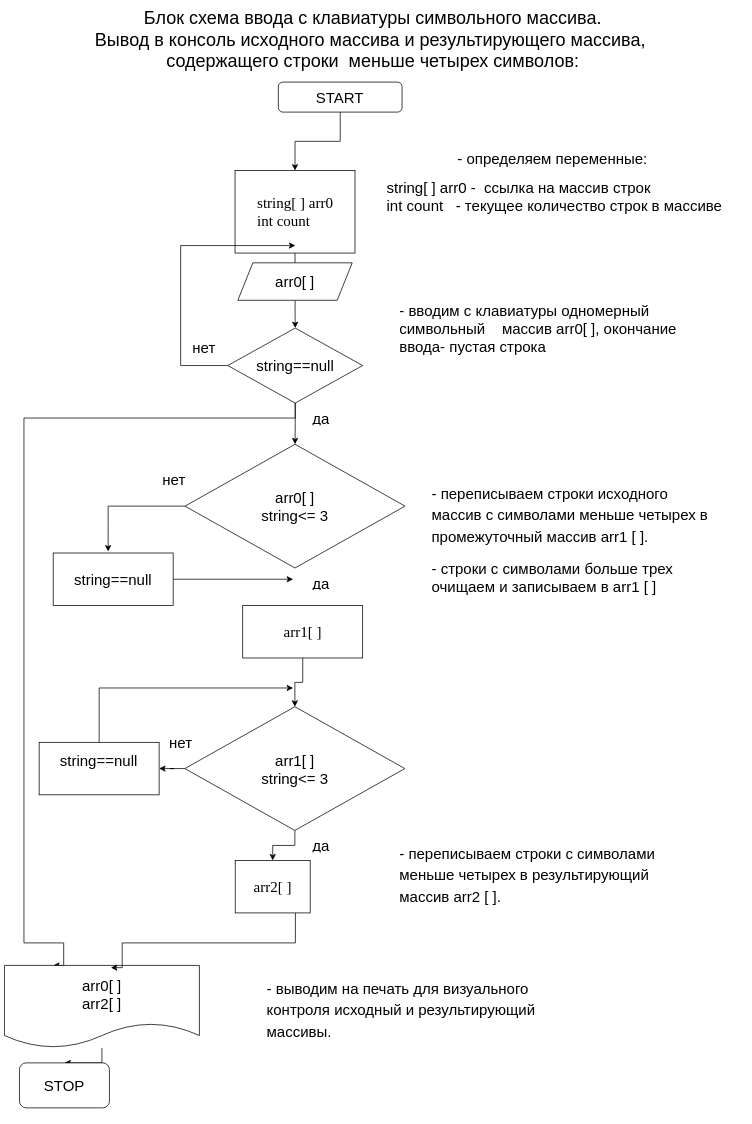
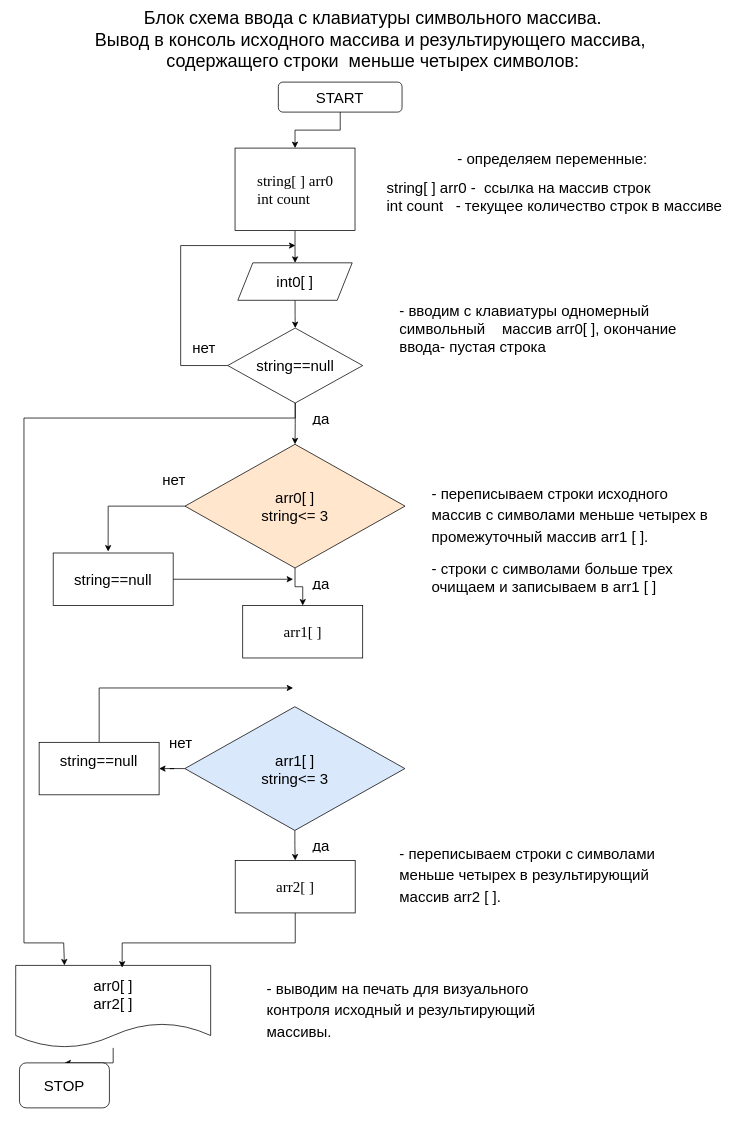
(295, 212) -> (295, 189)
(295, 282) -> (295, 282)
(295, 506) -> (295, 506)
none -> (302, 588)
(302, 674) -> none
(295, 769) -> (295, 769)
(272, 887) -> (295, 887)
(102, 1007) -> (113, 1007)
